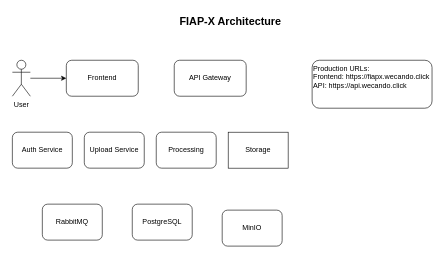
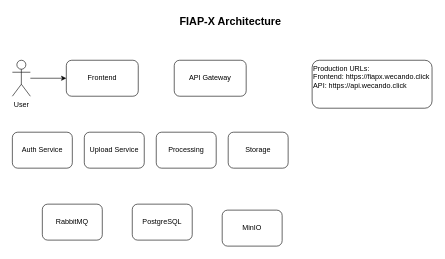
(258, 150) -> (258, 150)
